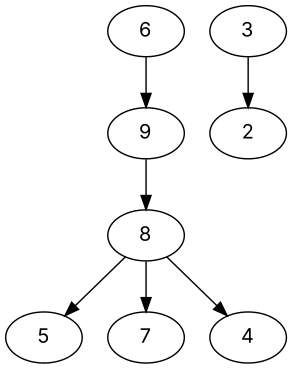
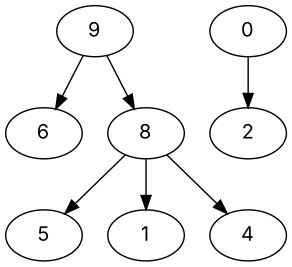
(248, 31) -> (248, 31)
(146, 75) -> (73, 76)
(146, 337) -> (146, 235)
